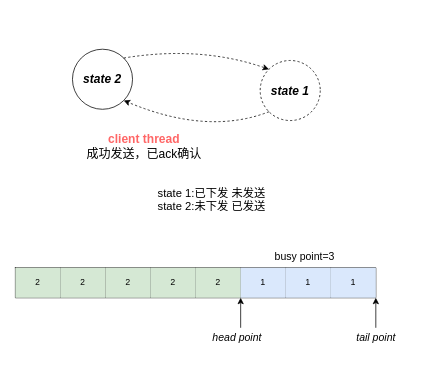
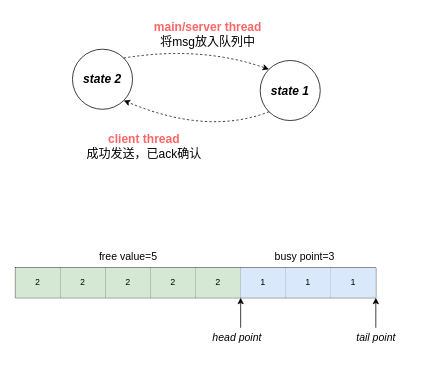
none -> (207, 34)
(290, 90) -> (290, 90)
(211, 199) -> none
none -> (128, 256)
